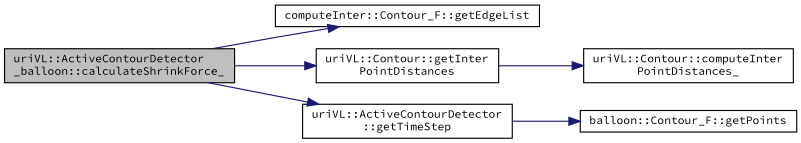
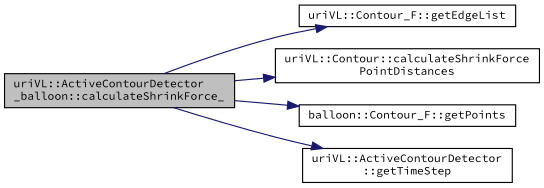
(407, 16) -> (407, 16)
(407, 66) -> (407, 66)
(688, 66) -> none
(541, 121) -> (261, 103)
